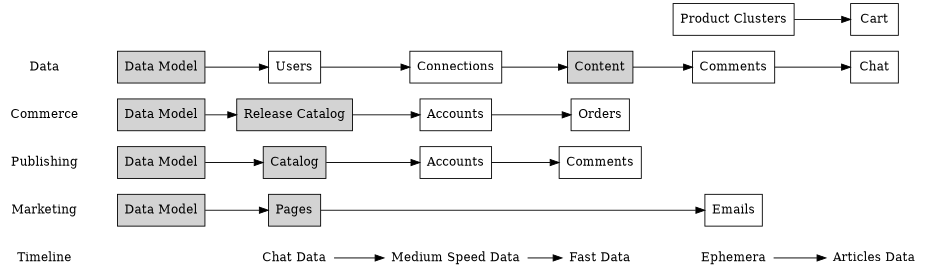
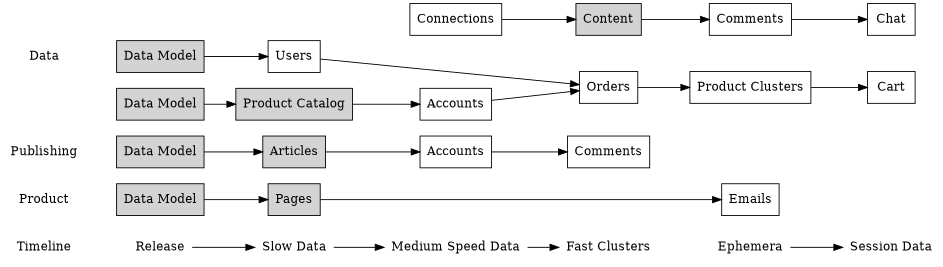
(361, 67) -> (445, 71)
none -> (659, 87)
(45, 115) -> none
(295, 115) -> (294, 104)
(295, 163) -> (294, 152)
(45, 210) -> (44, 200)
none -> (160, 247)
(295, 258) -> (294, 247)
(600, 258) -> (609, 247)
(874, 258) -> (891, 247)
